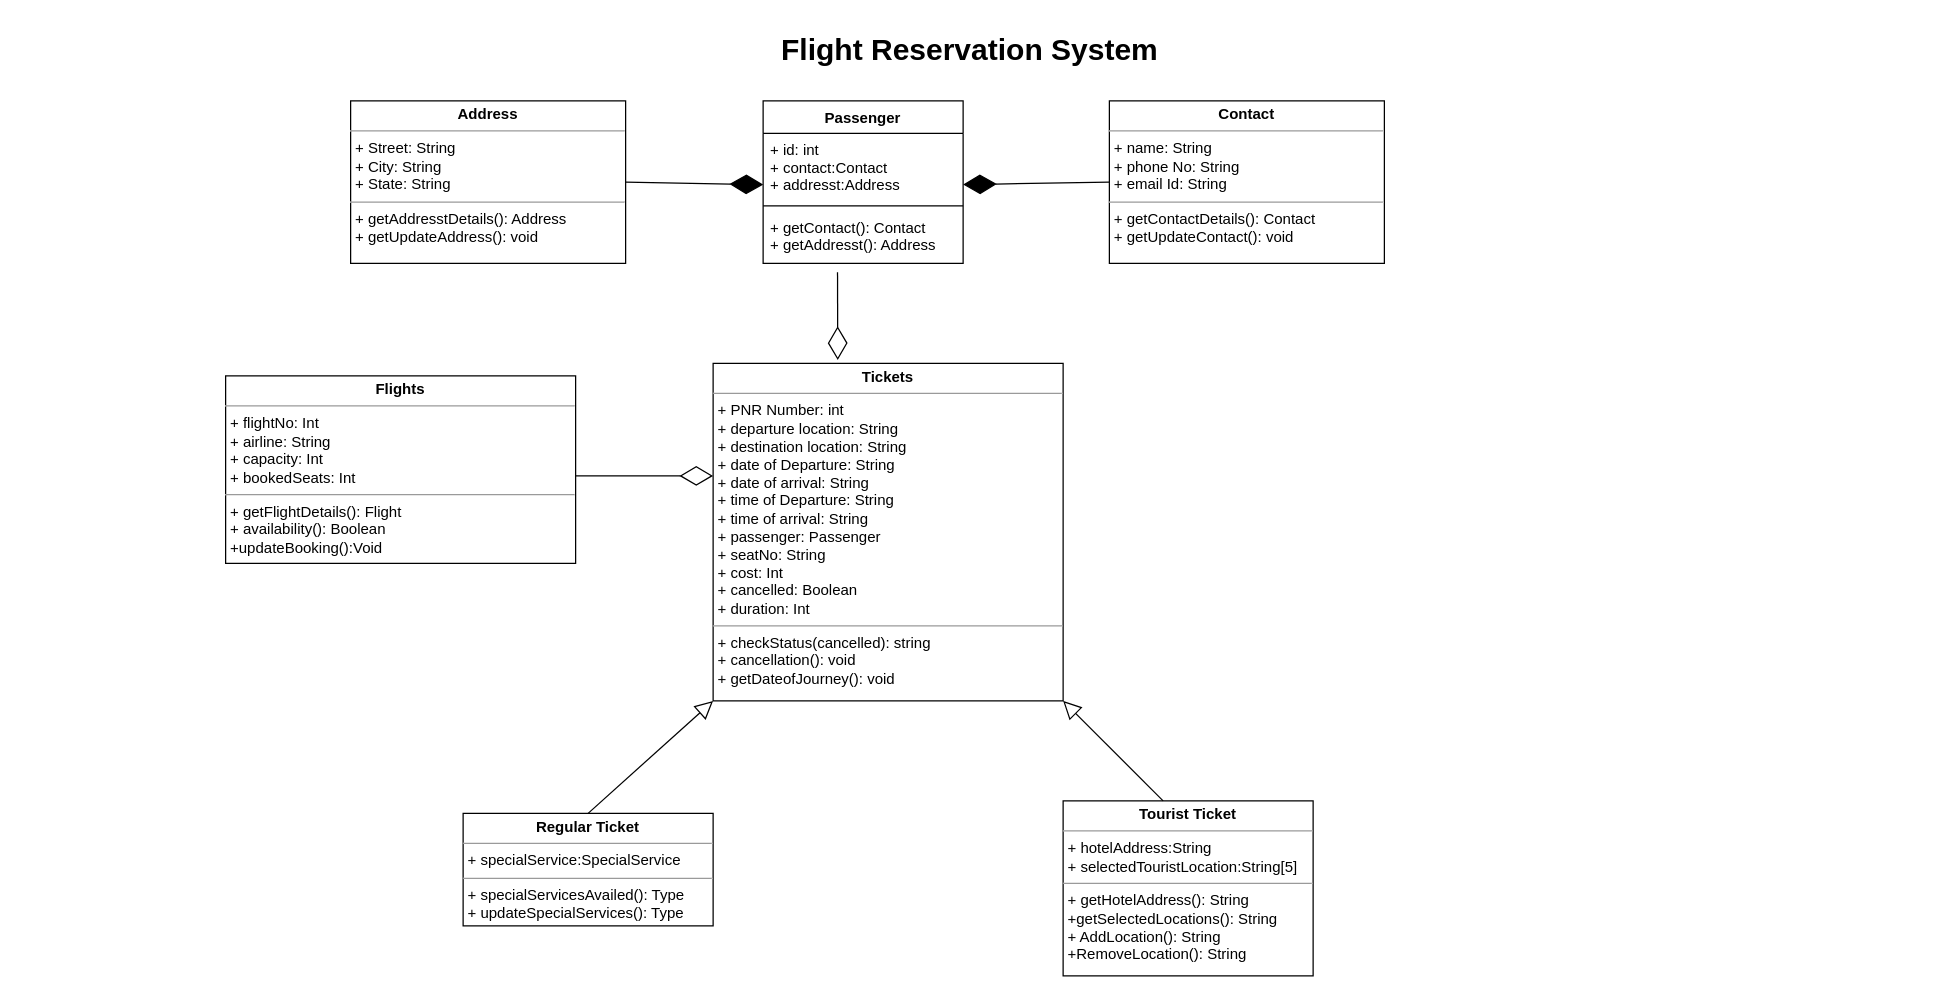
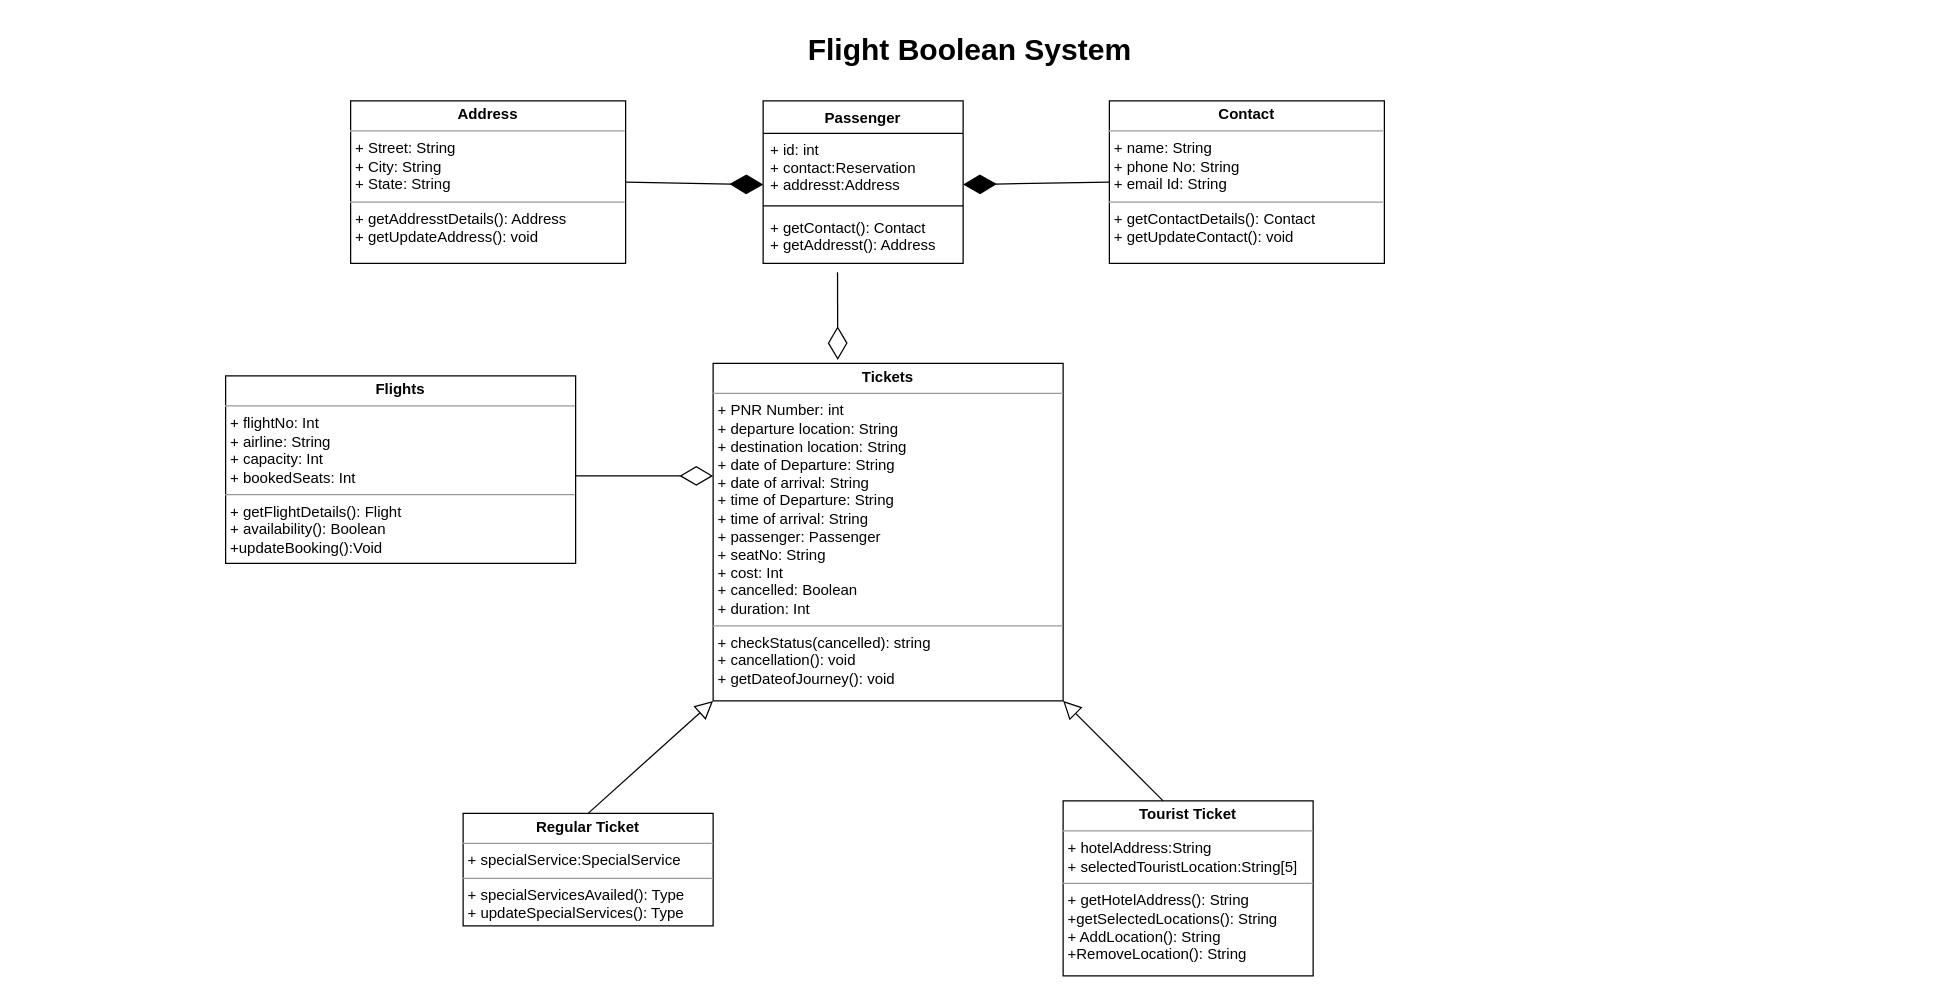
(970, 51) -> (970, 51)
(798, 150) -> (798, 150)
